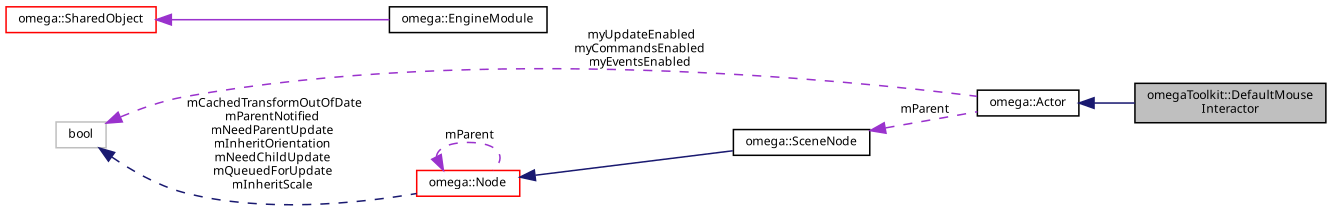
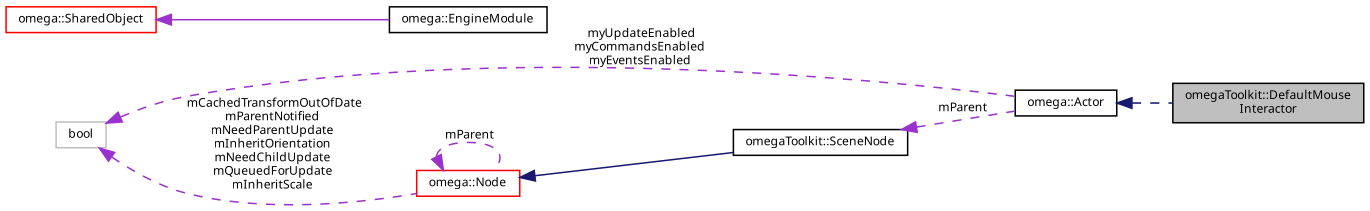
(1114, 103) -> (1152, 103)
(802, 142) -> (821, 142)
(260, 204) -> (260, 204)
